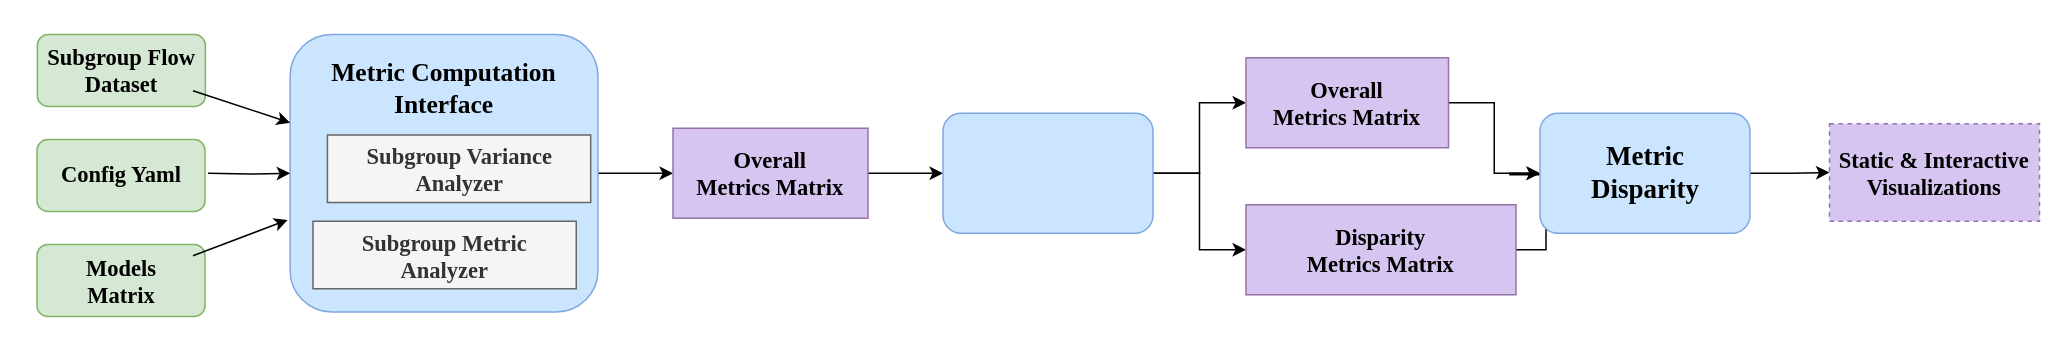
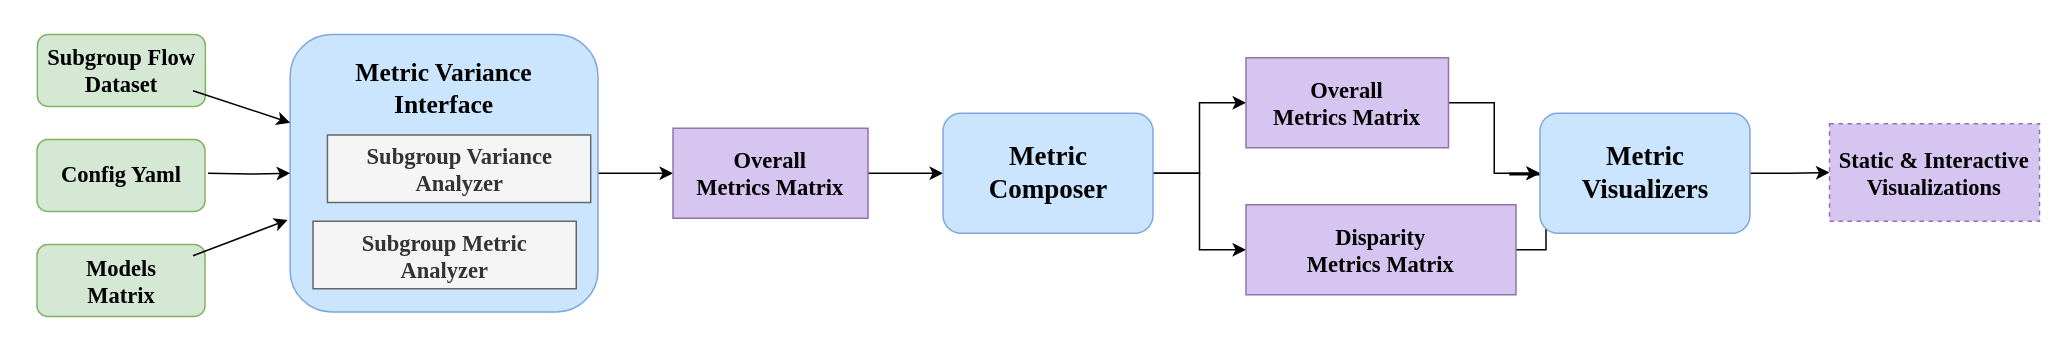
(444, 89) -> (444, 89)
none -> (1048, 173)
(1646, 173) -> (1646, 173)
